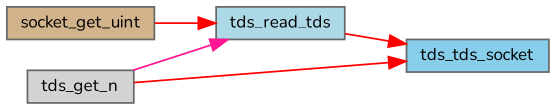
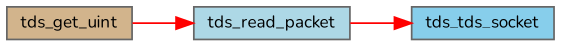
(81, 23) -> (69, 23)
(280, 23) -> (272, 23)
(81, 87) -> none
